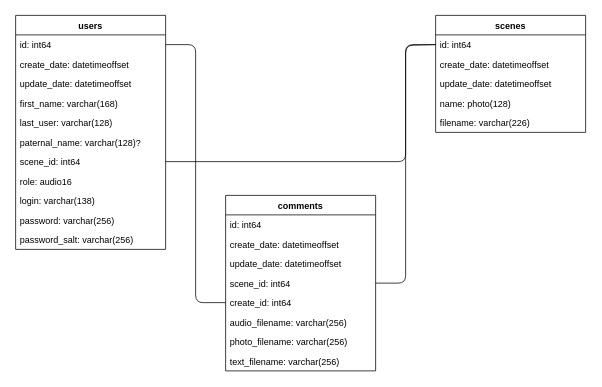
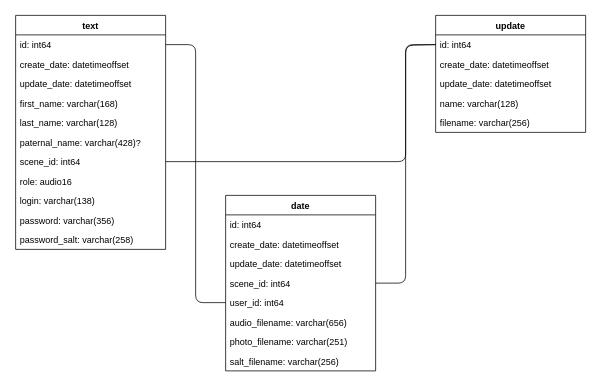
(90, 26) -> (90, 26)
(510, 26) -> (510, 26)
(477, 104) -> (483, 104)
(74, 123) -> (74, 123)
(490, 123) -> (490, 123)
(87, 143) -> (87, 143)
(300, 206) -> (300, 206)
(73, 221) -> (73, 221)
(84, 240) -> (84, 240)
(265, 303) -> (260, 303)
(294, 323) -> (294, 323)
(295, 342) -> (295, 342)
(293, 362) -> (292, 362)
